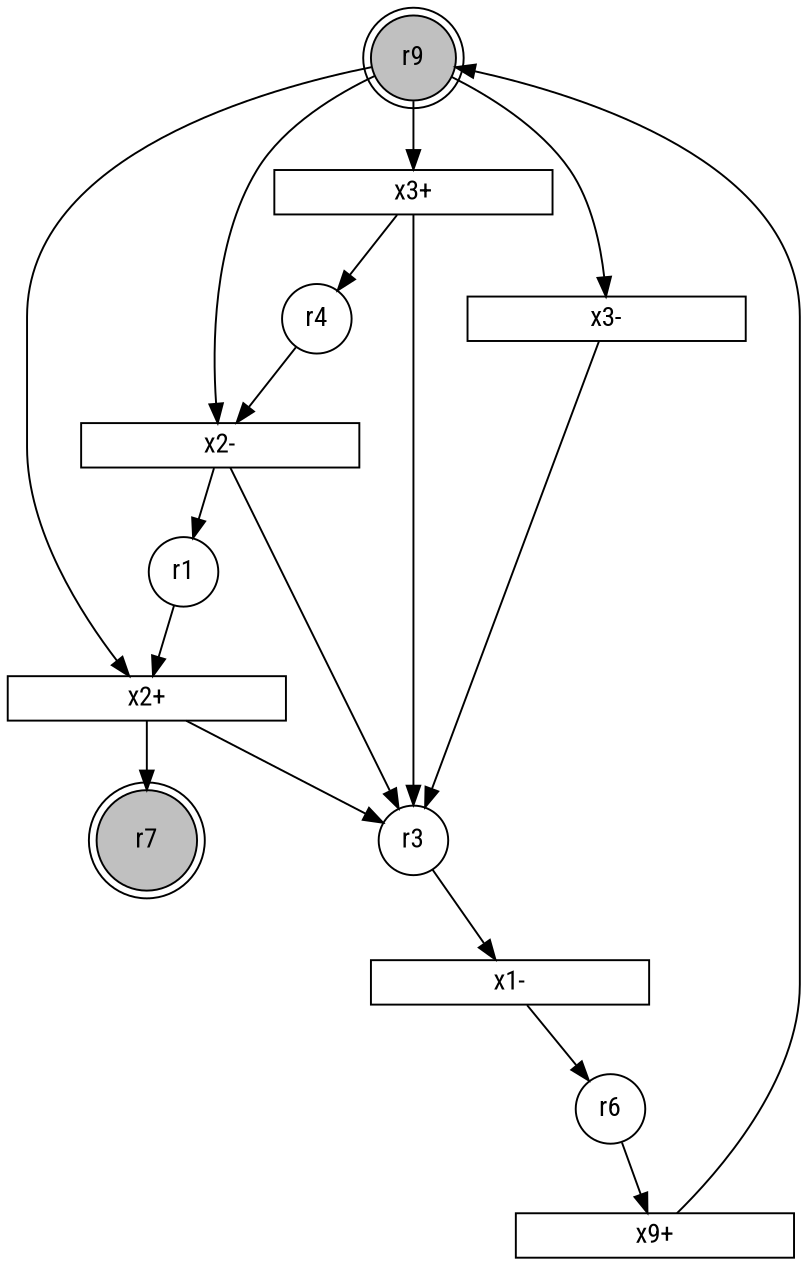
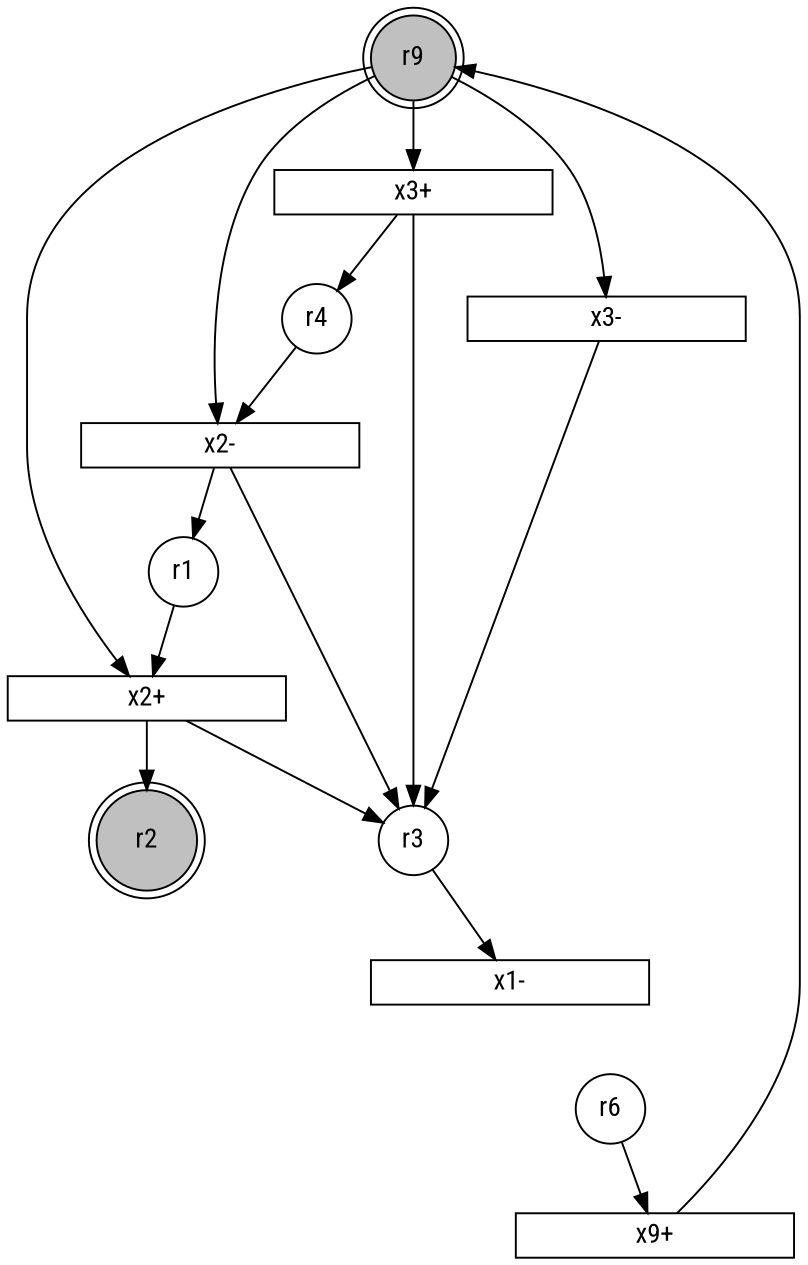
(147, 840) -> (147, 840)
(552, 1035) -> none
